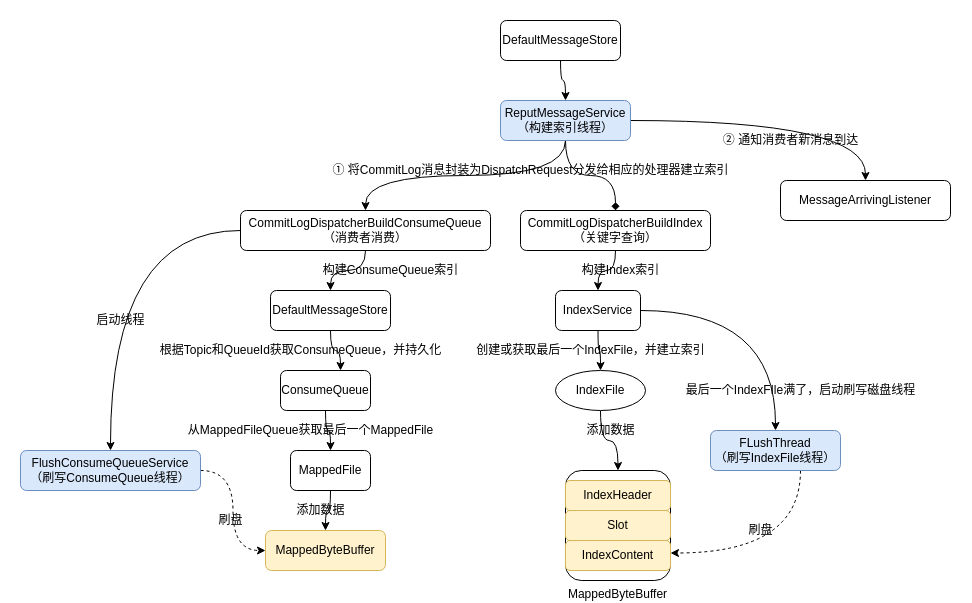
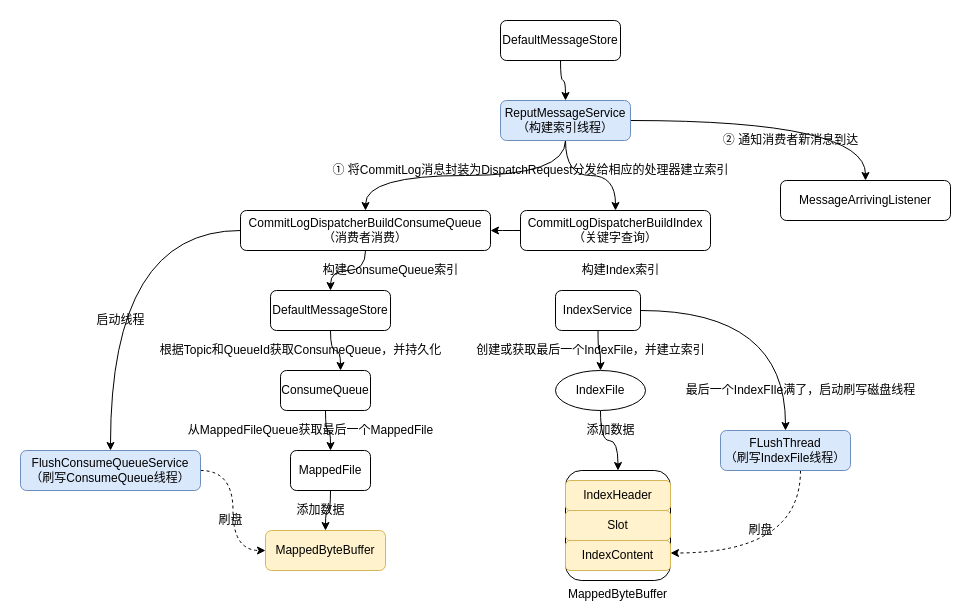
(615, 202) -> (615, 202)
(611, 269) -> (505, 231)
(776, 451) -> (786, 451)
